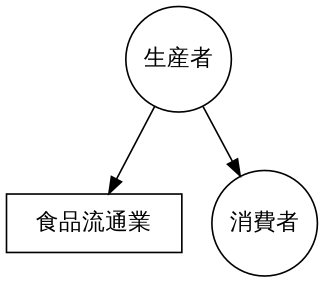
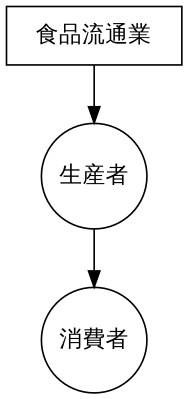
(136, 143) -> (94, 86)
